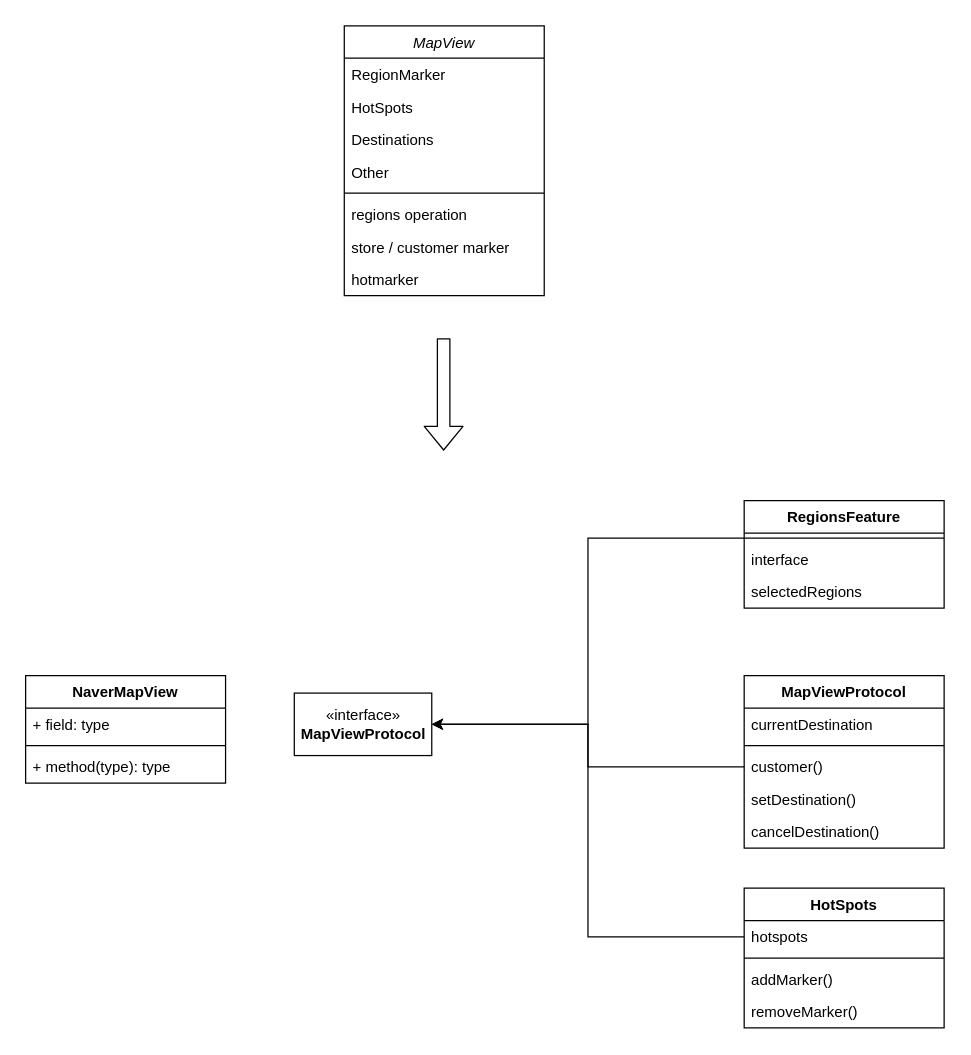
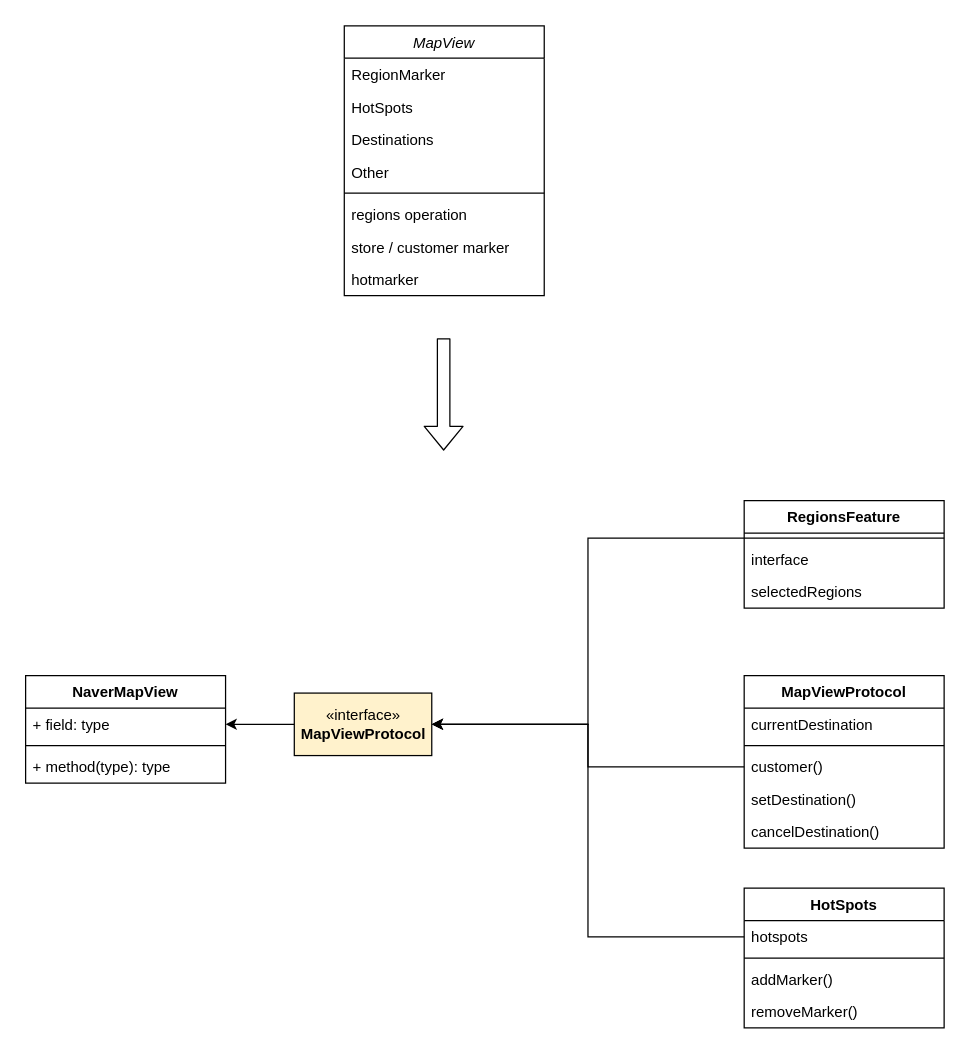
none -> (264, 724)
(363, 724) -> (363, 724)
